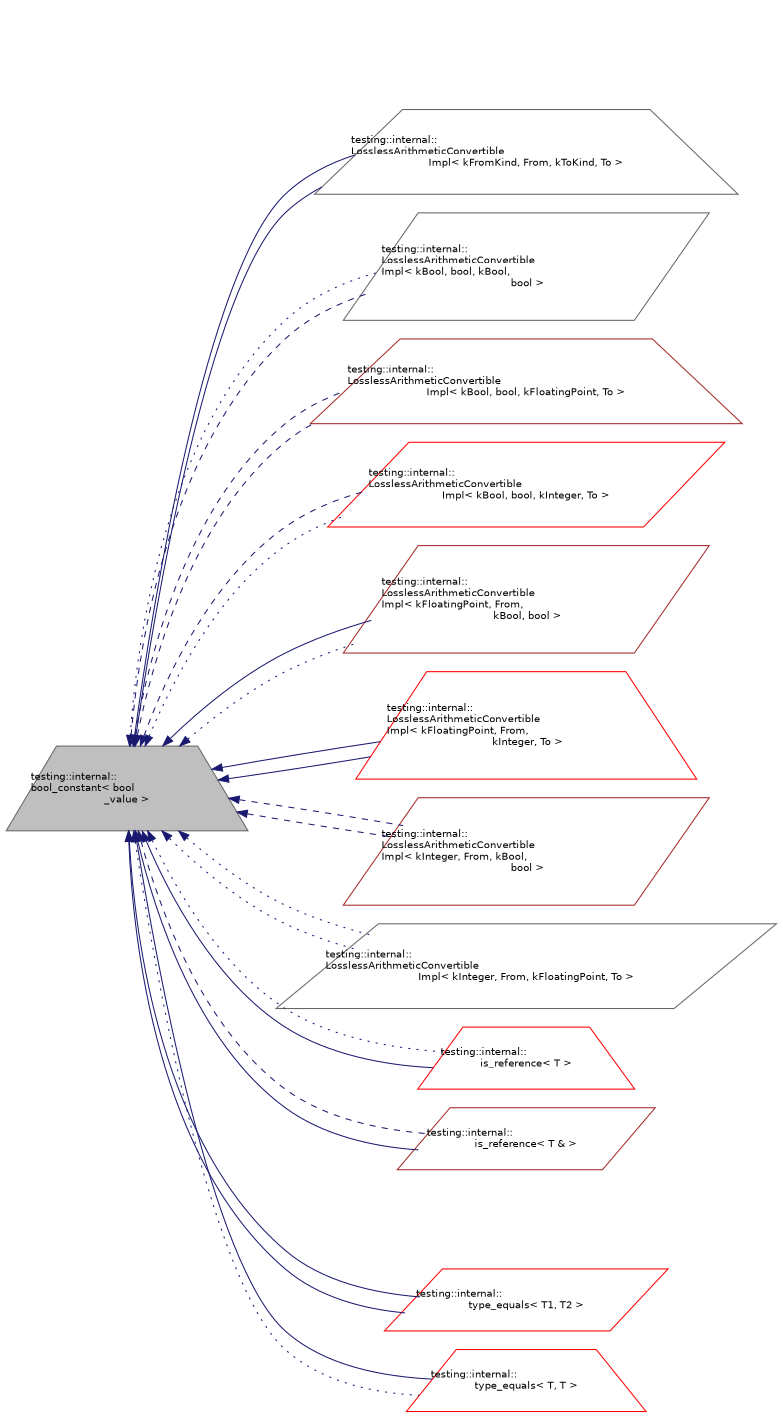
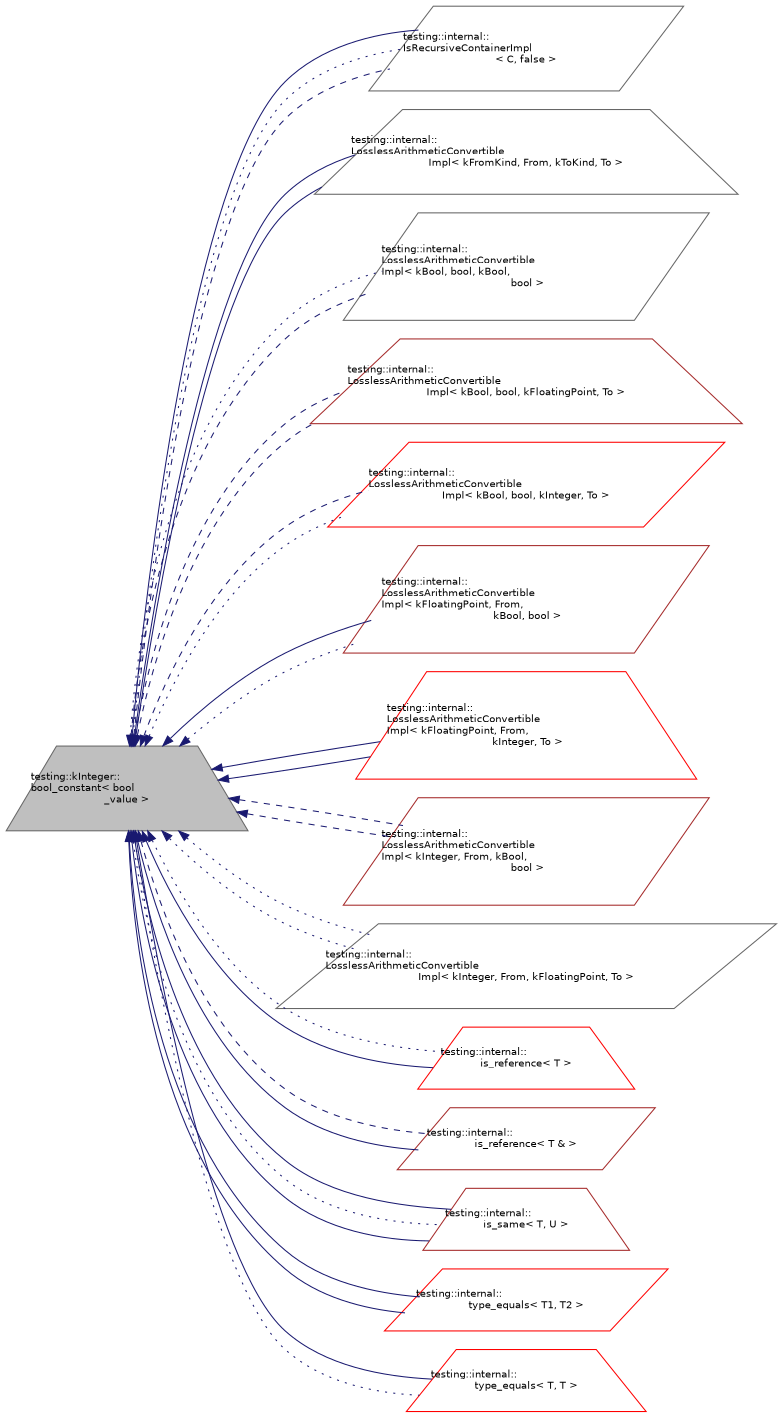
none -> (526, 49)
(127, 788) -> (127, 788)
none -> (526, 1219)
